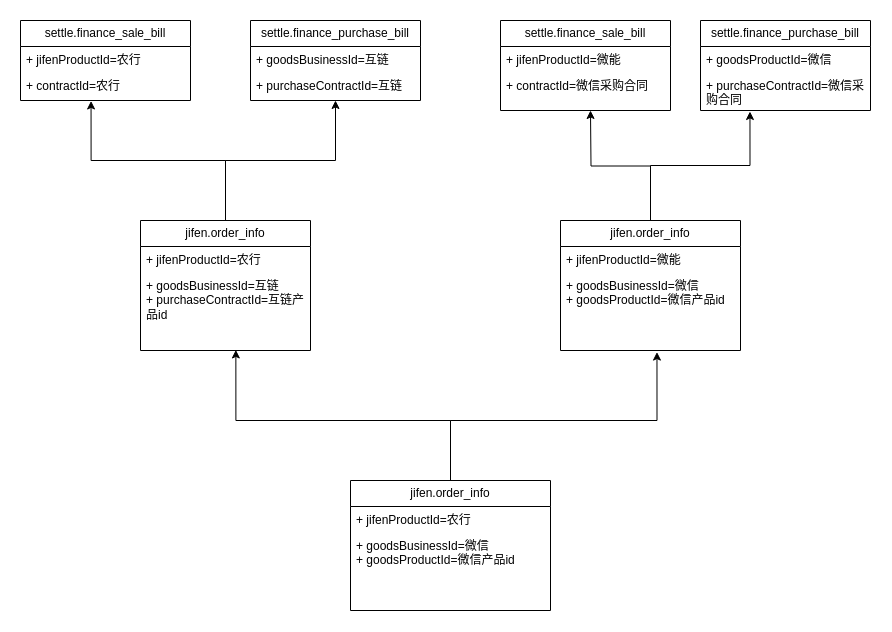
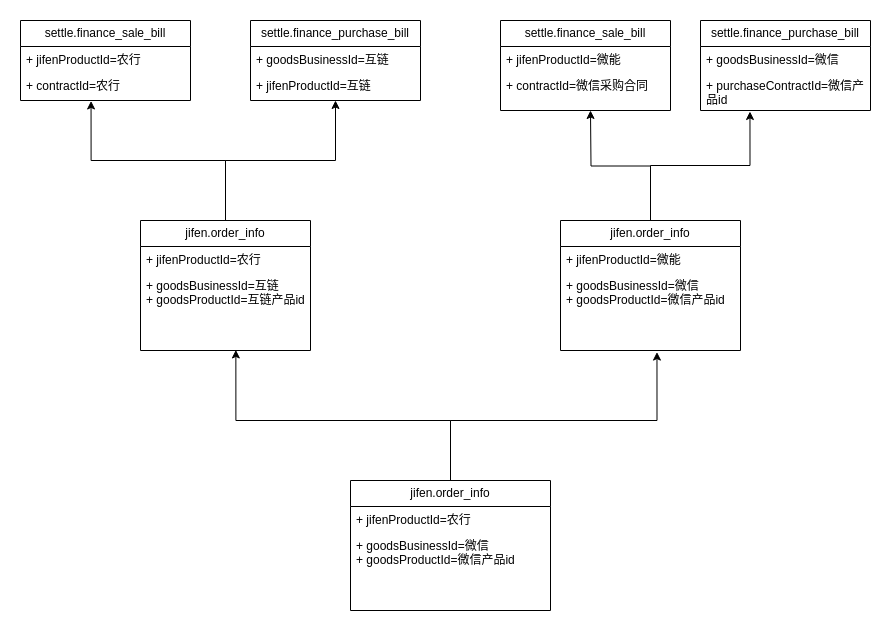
(774, 61) -> (776, 61)
(337, 94) -> (323, 87)
(787, 94) -> (787, 94)
(227, 301) -> (227, 301)
